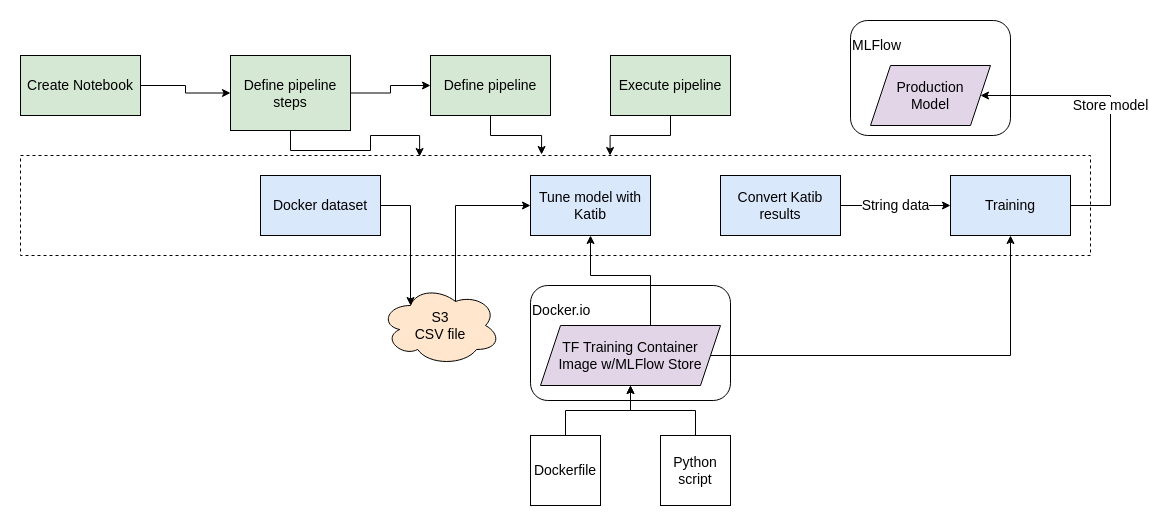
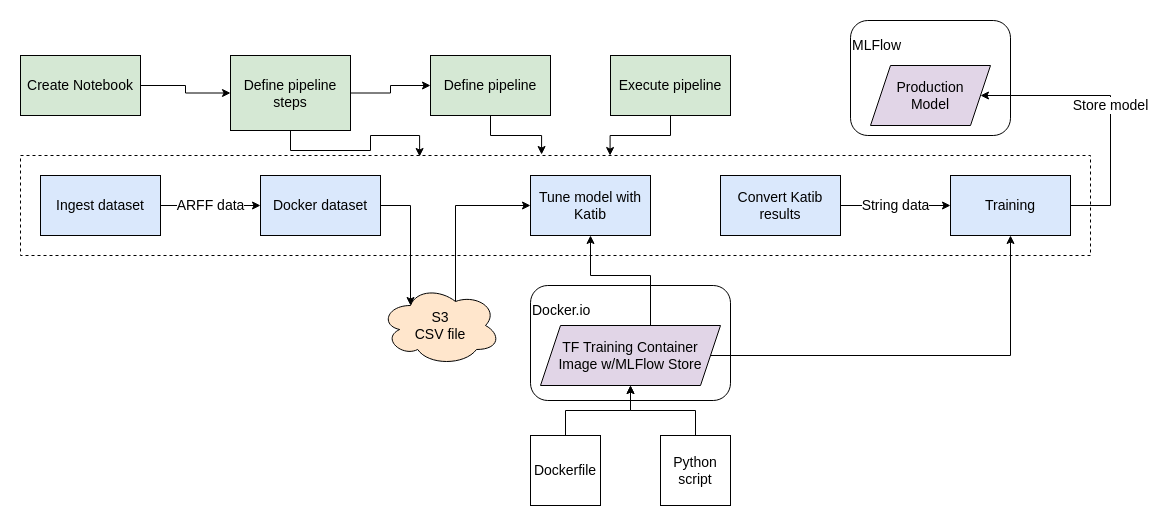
none -> (101, 206)
none -> (207, 206)
